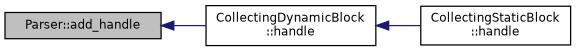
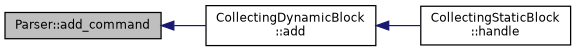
(83, 26) -> (83, 26)
(291, 26) -> (291, 26)
